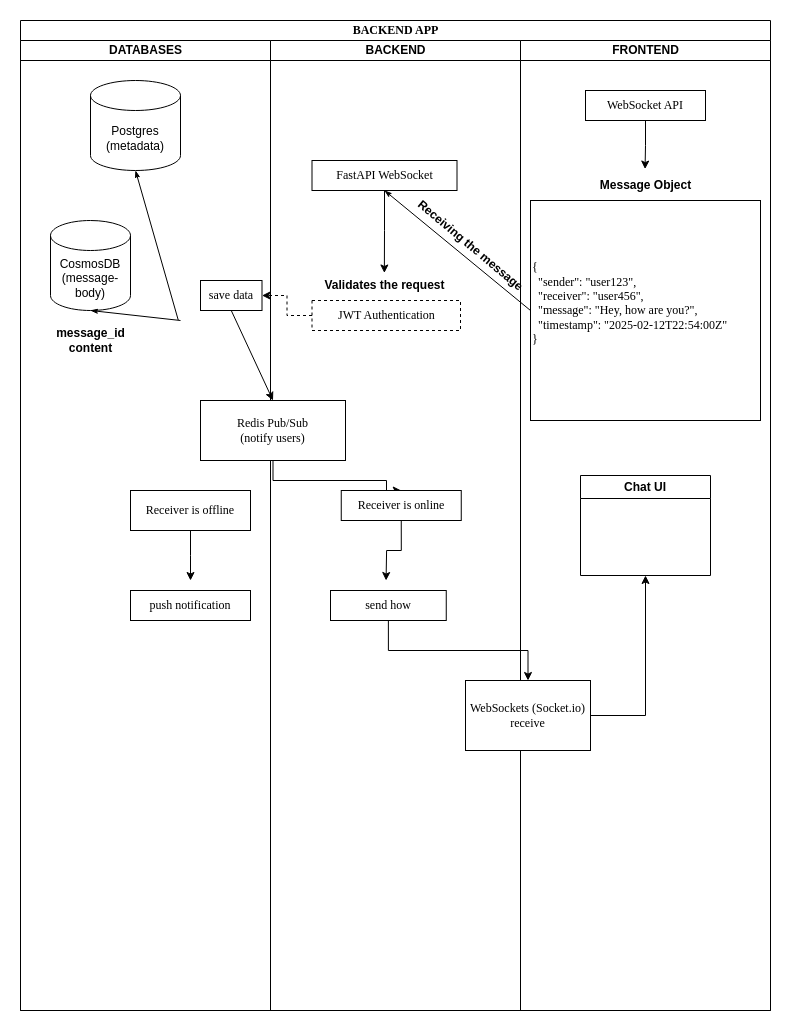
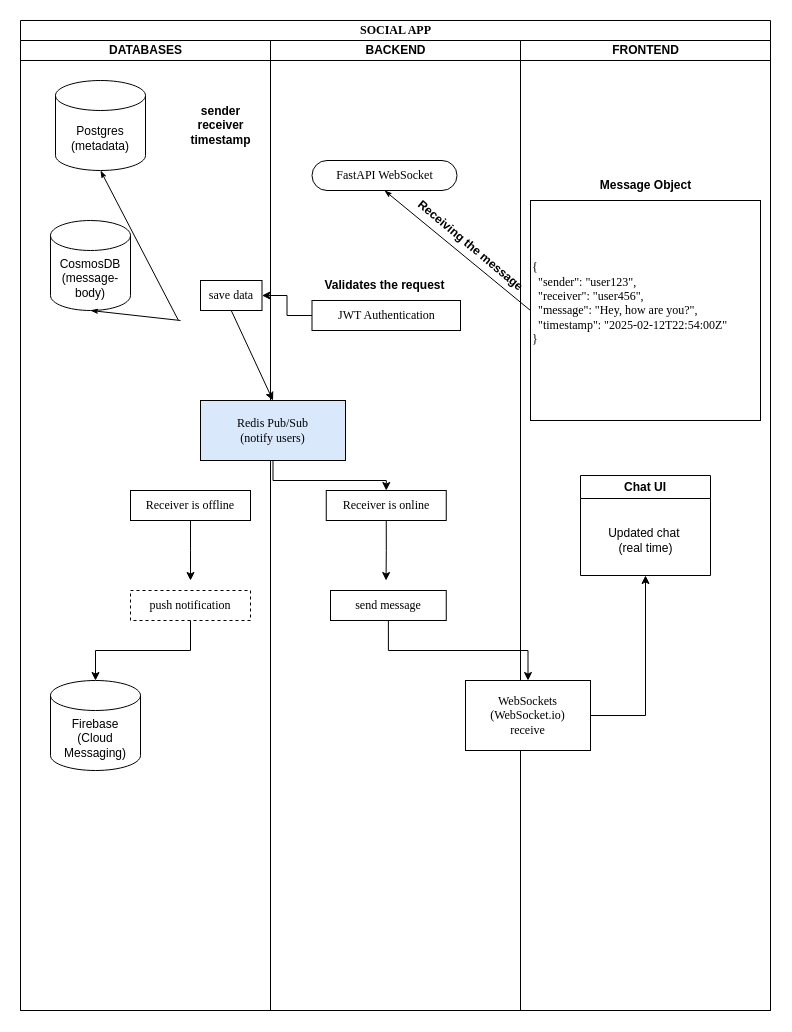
(396, 31) -> (396, 31)
(646, 106) -> none
(136, 126) -> (101, 126)
none -> (221, 126)
(646, 142) -> none
(385, 176) -> (385, 176)
(385, 229) -> none
(287, 312) -> (287, 312)
(386, 316) -> (386, 316)
(91, 341) -> none
(273, 431) -> (273, 431)
(401, 506) -> (386, 506)
(191, 511) -> (191, 506)
none -> (646, 541)
(191, 606) -> (191, 606)
(389, 606) -> (389, 606)
none -> (147, 651)
(528, 716) -> (528, 716)
none -> (96, 726)
